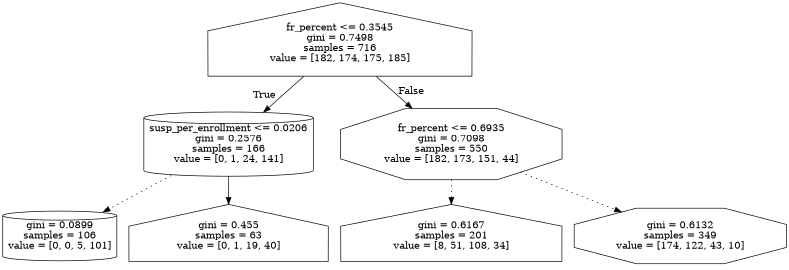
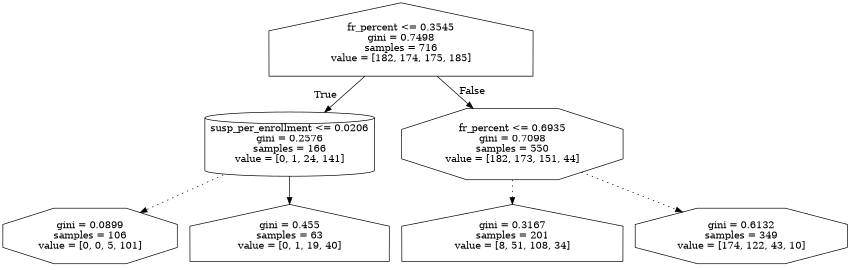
(60, 236) -> (90, 236)
(451, 236) -> (512, 236)
